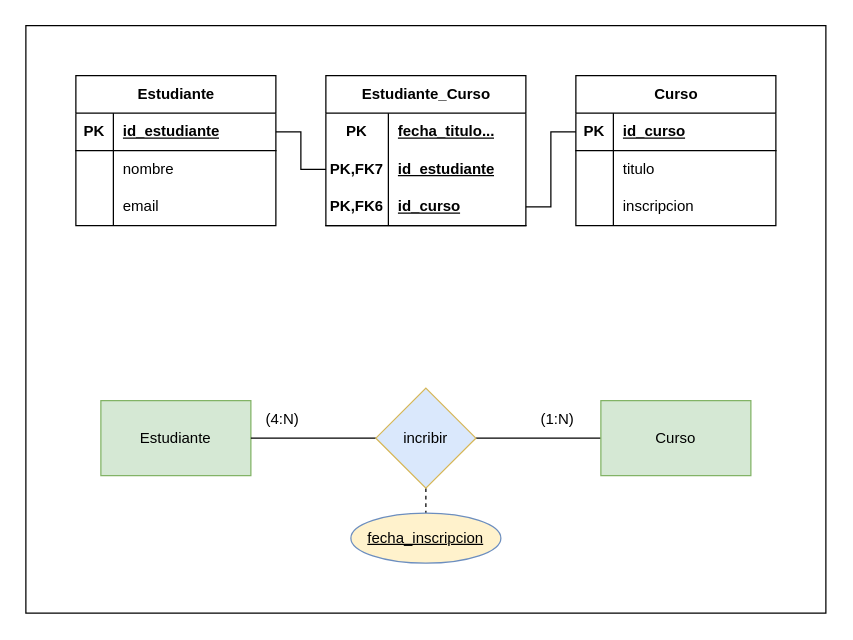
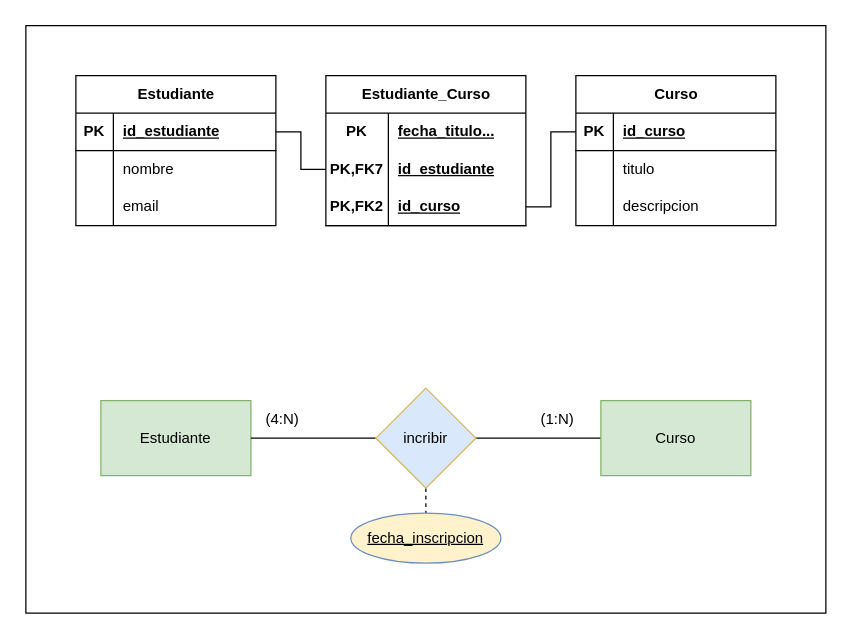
(357, 207) -> (357, 207)
(663, 207) -> (665, 207)
